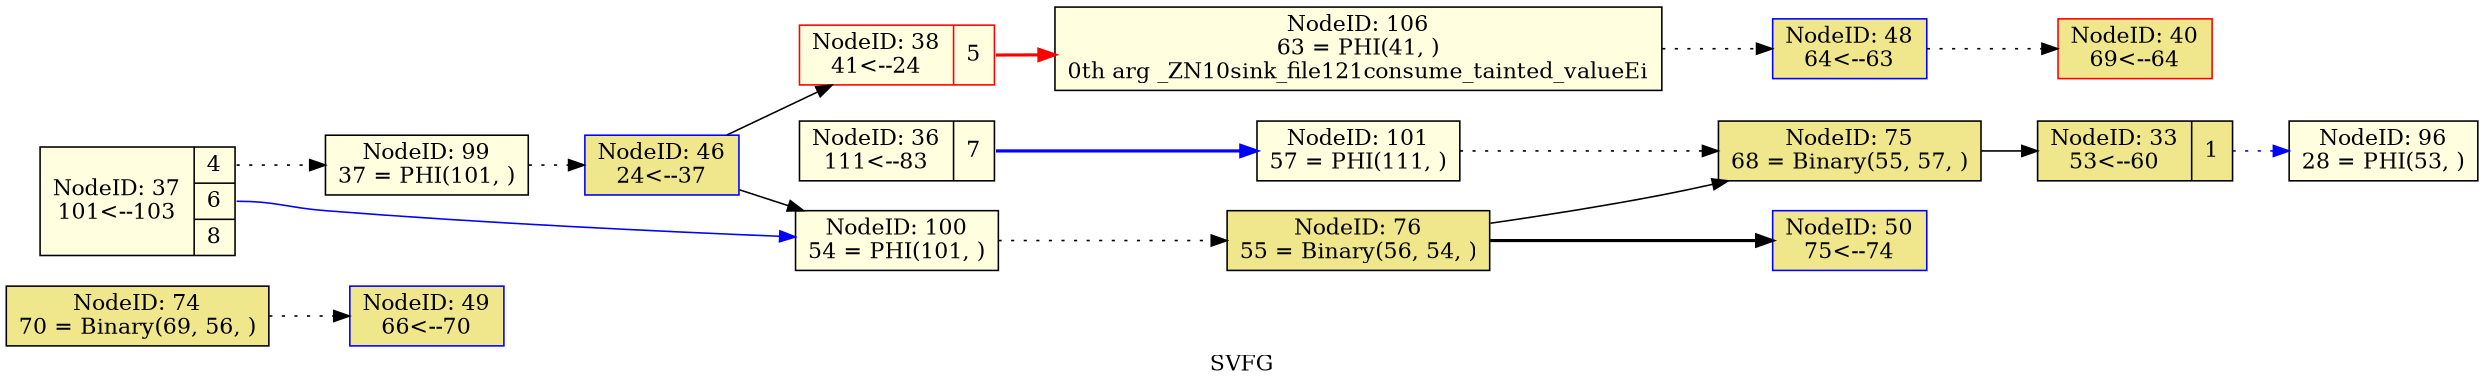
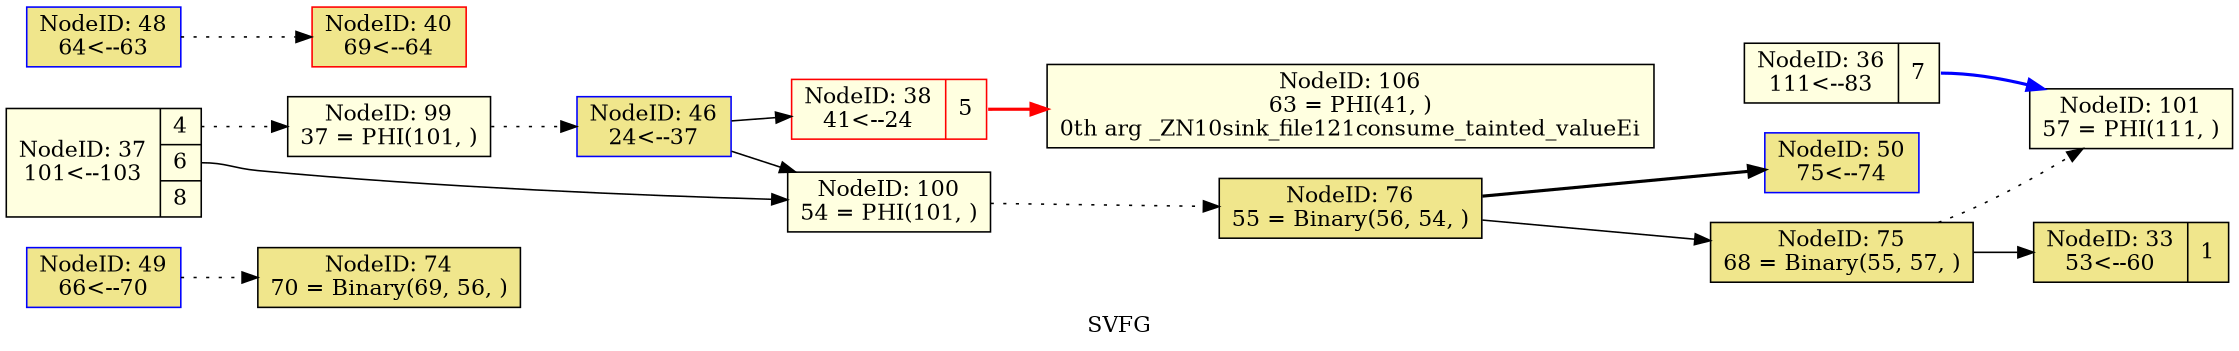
(1709, 49) -> none
(1581, 151) -> (2006, 193)
(2383, 151) -> none
(508, 223) -> (486, 187)
(301, 316) -> (211, 277)
